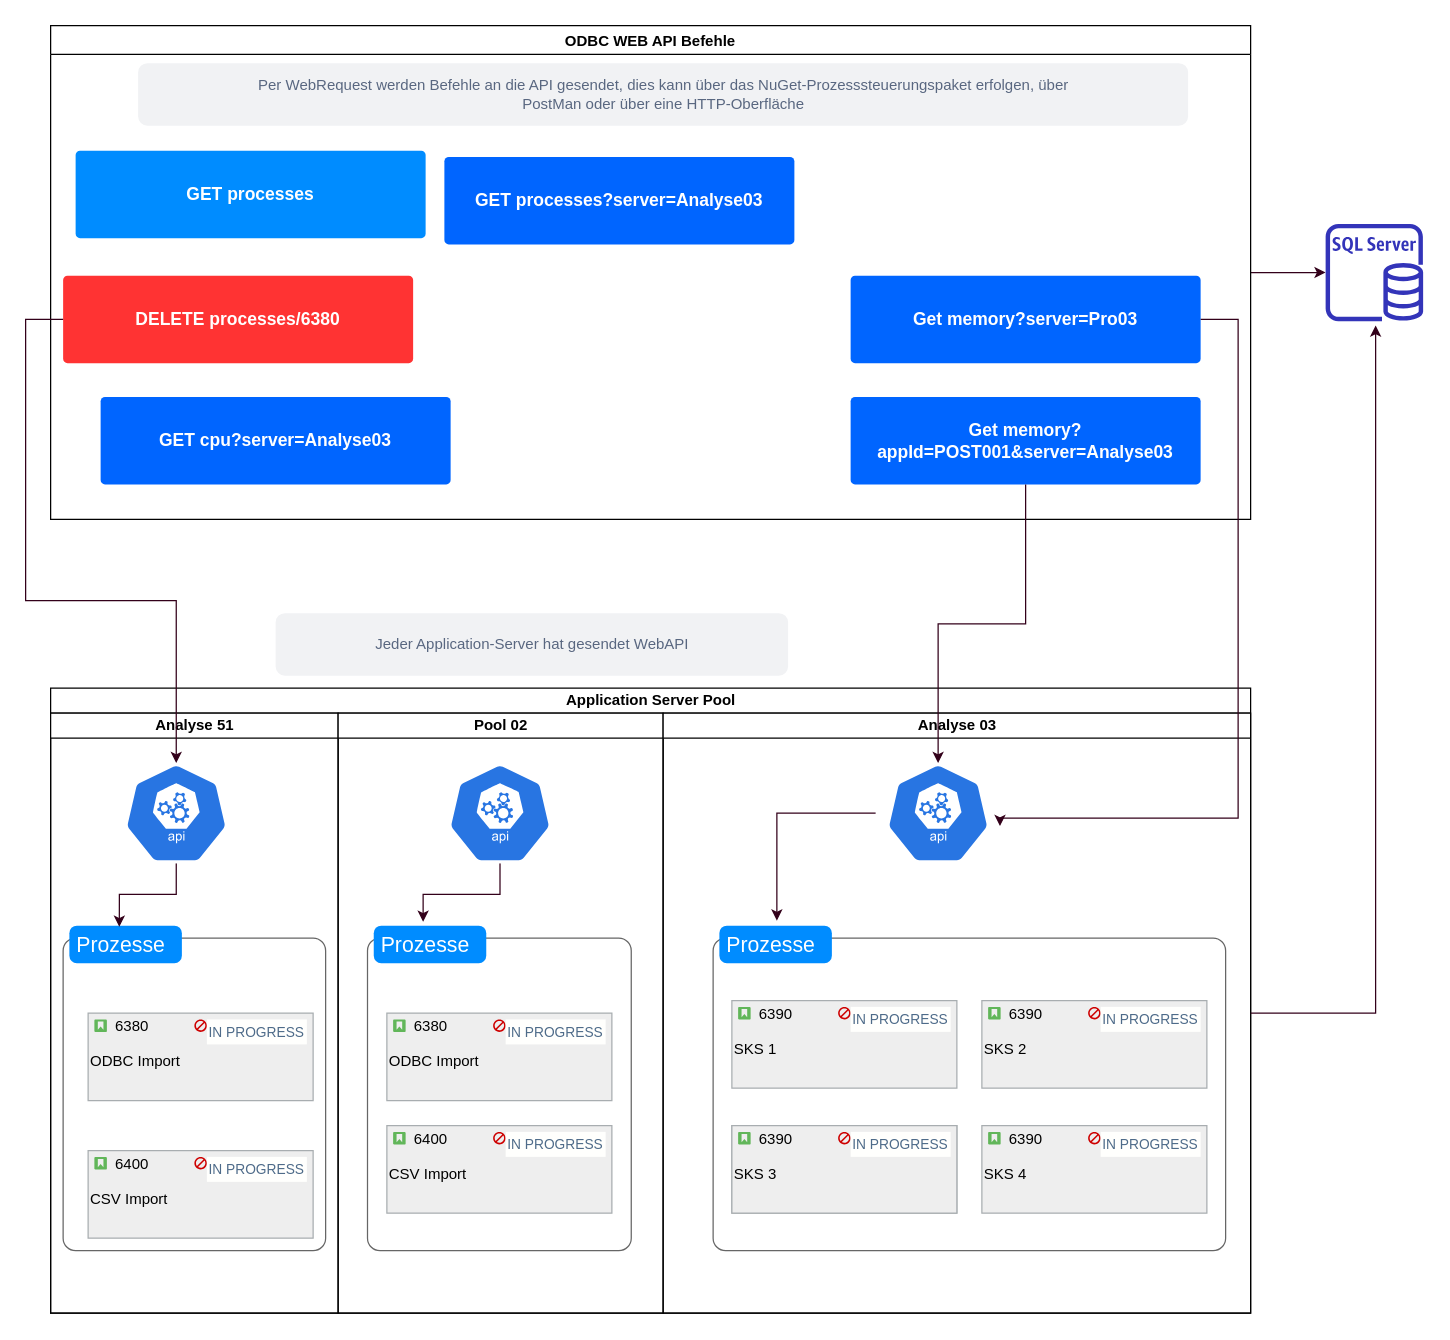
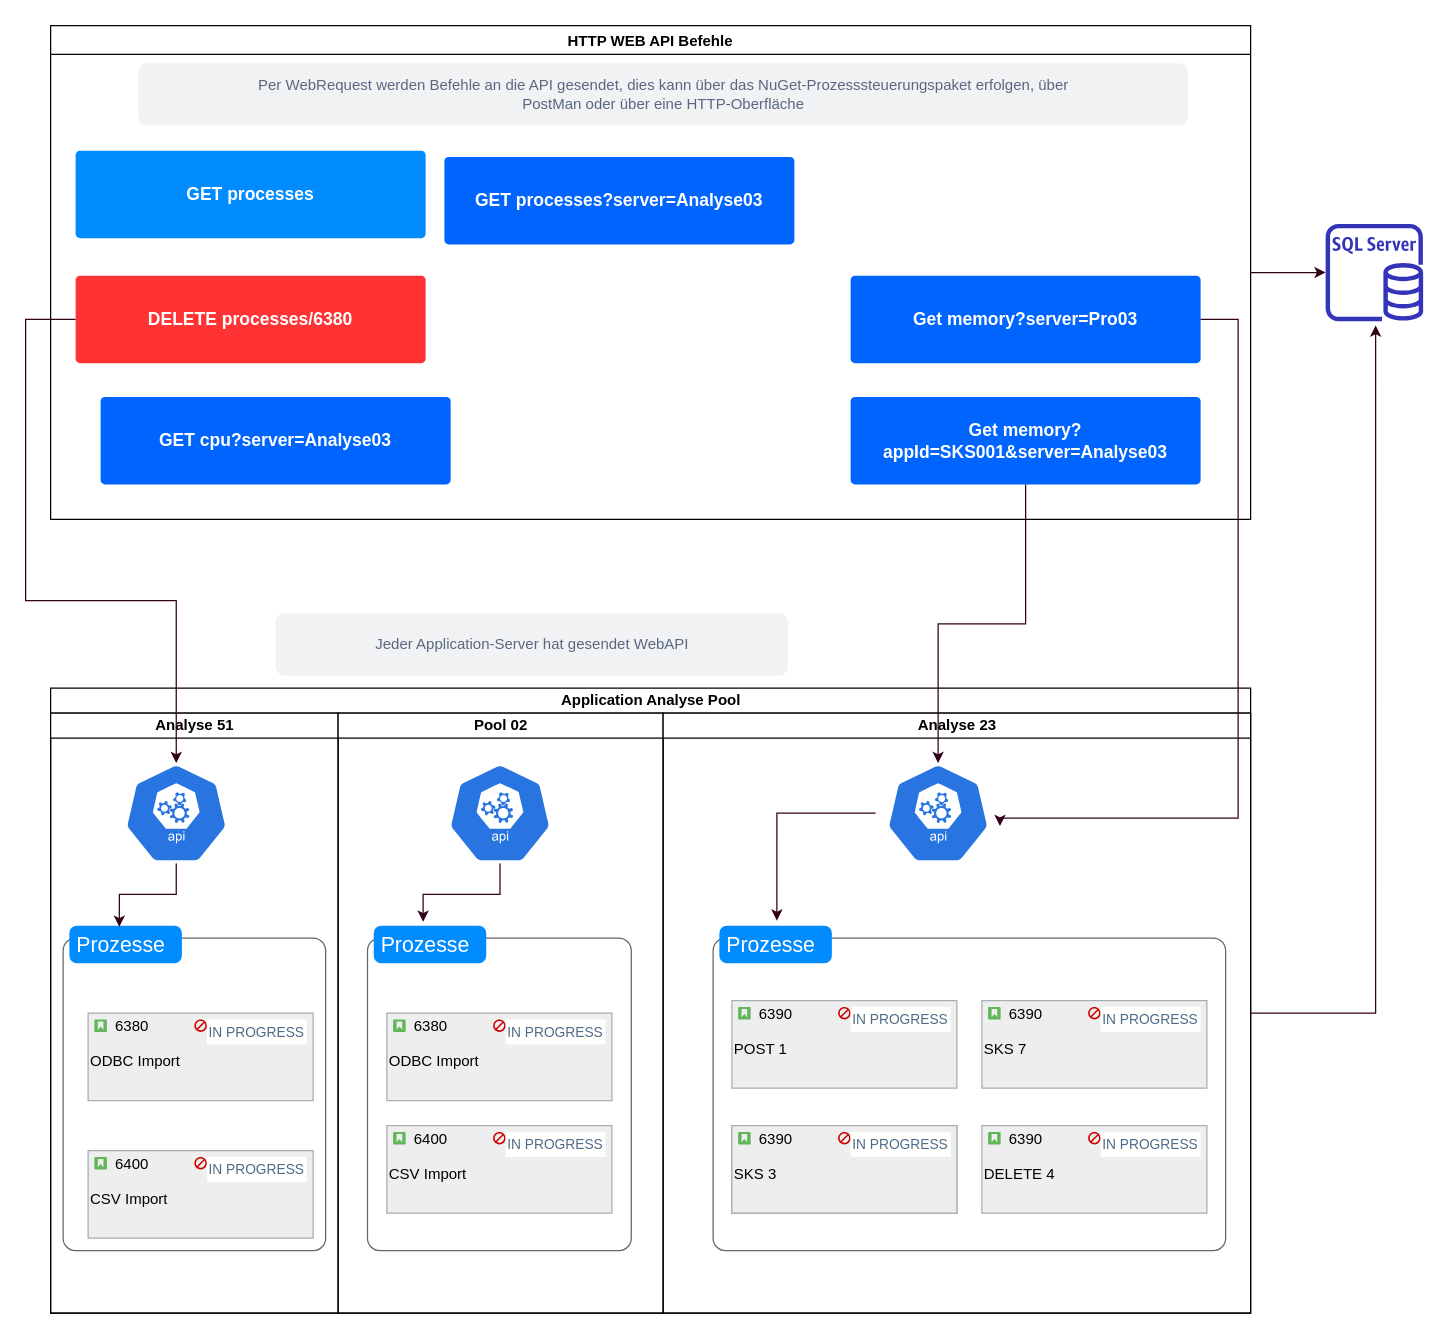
(650, 41) -> (650, 41)
(238, 319) -> (251, 319)
(1026, 441) -> (1026, 441)
(651, 701) -> (651, 701)
(958, 726) -> (958, 726)
(900, 1020) -> (900, 1020)
(1150, 1020) -> (1150, 1020)
(1150, 1145) -> (1150, 1145)
